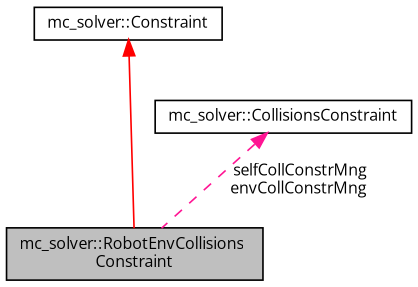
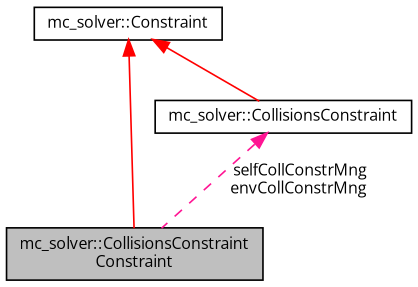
none -> (213, 74)
(135, 254) -> (135, 254)
